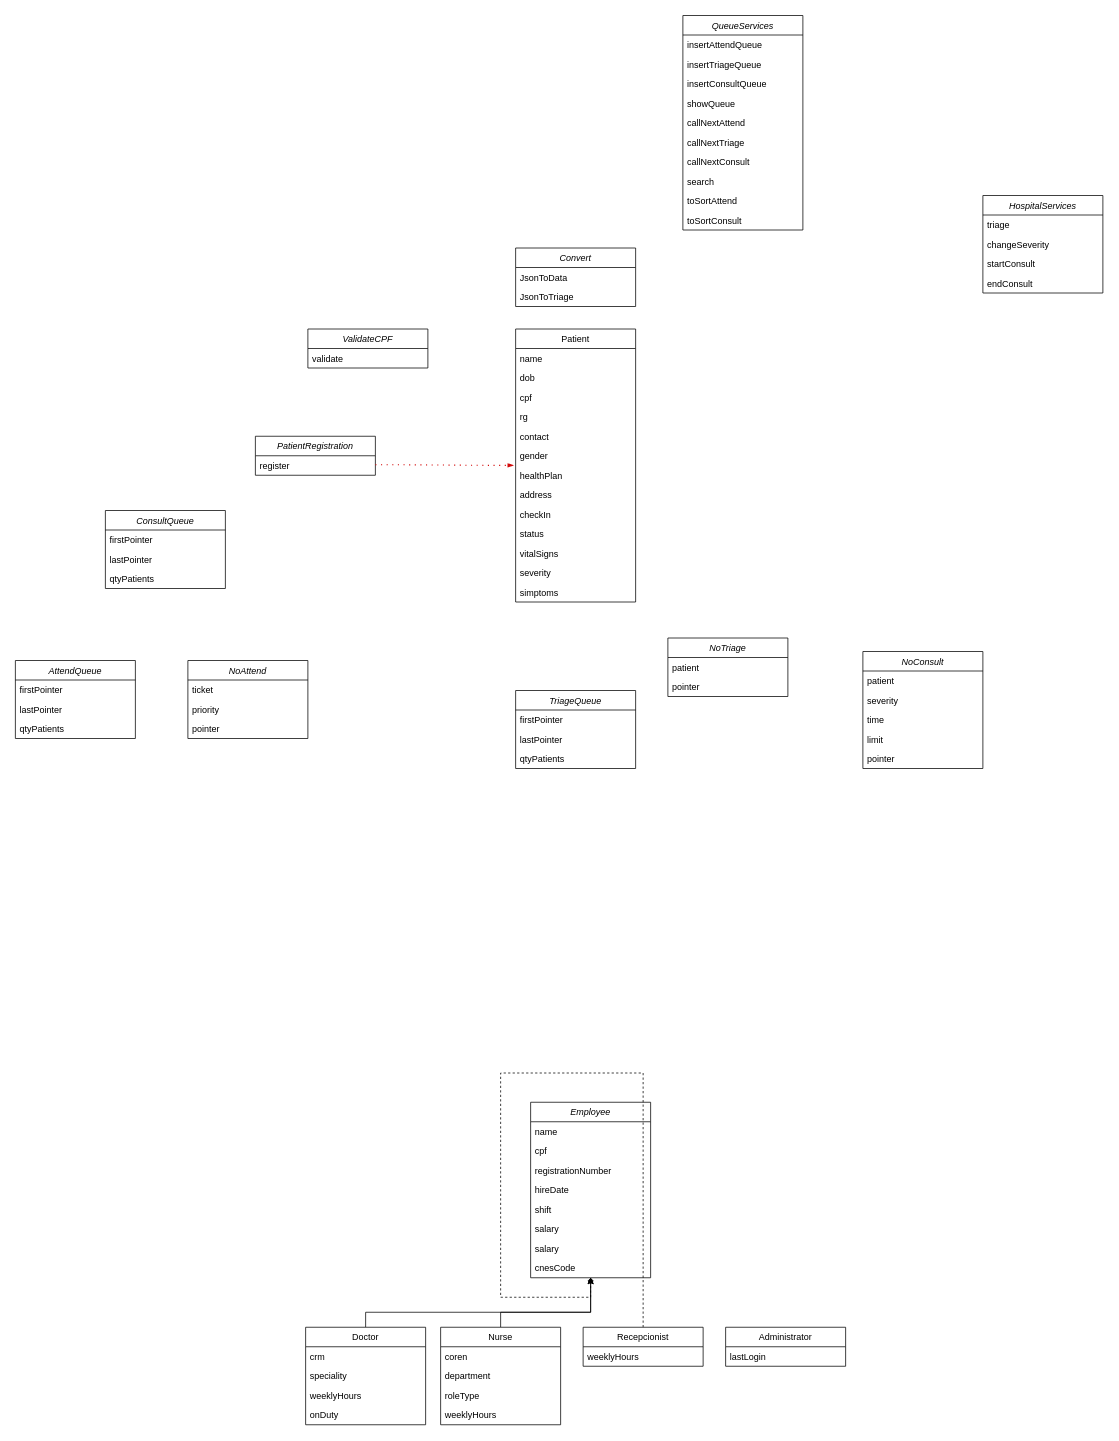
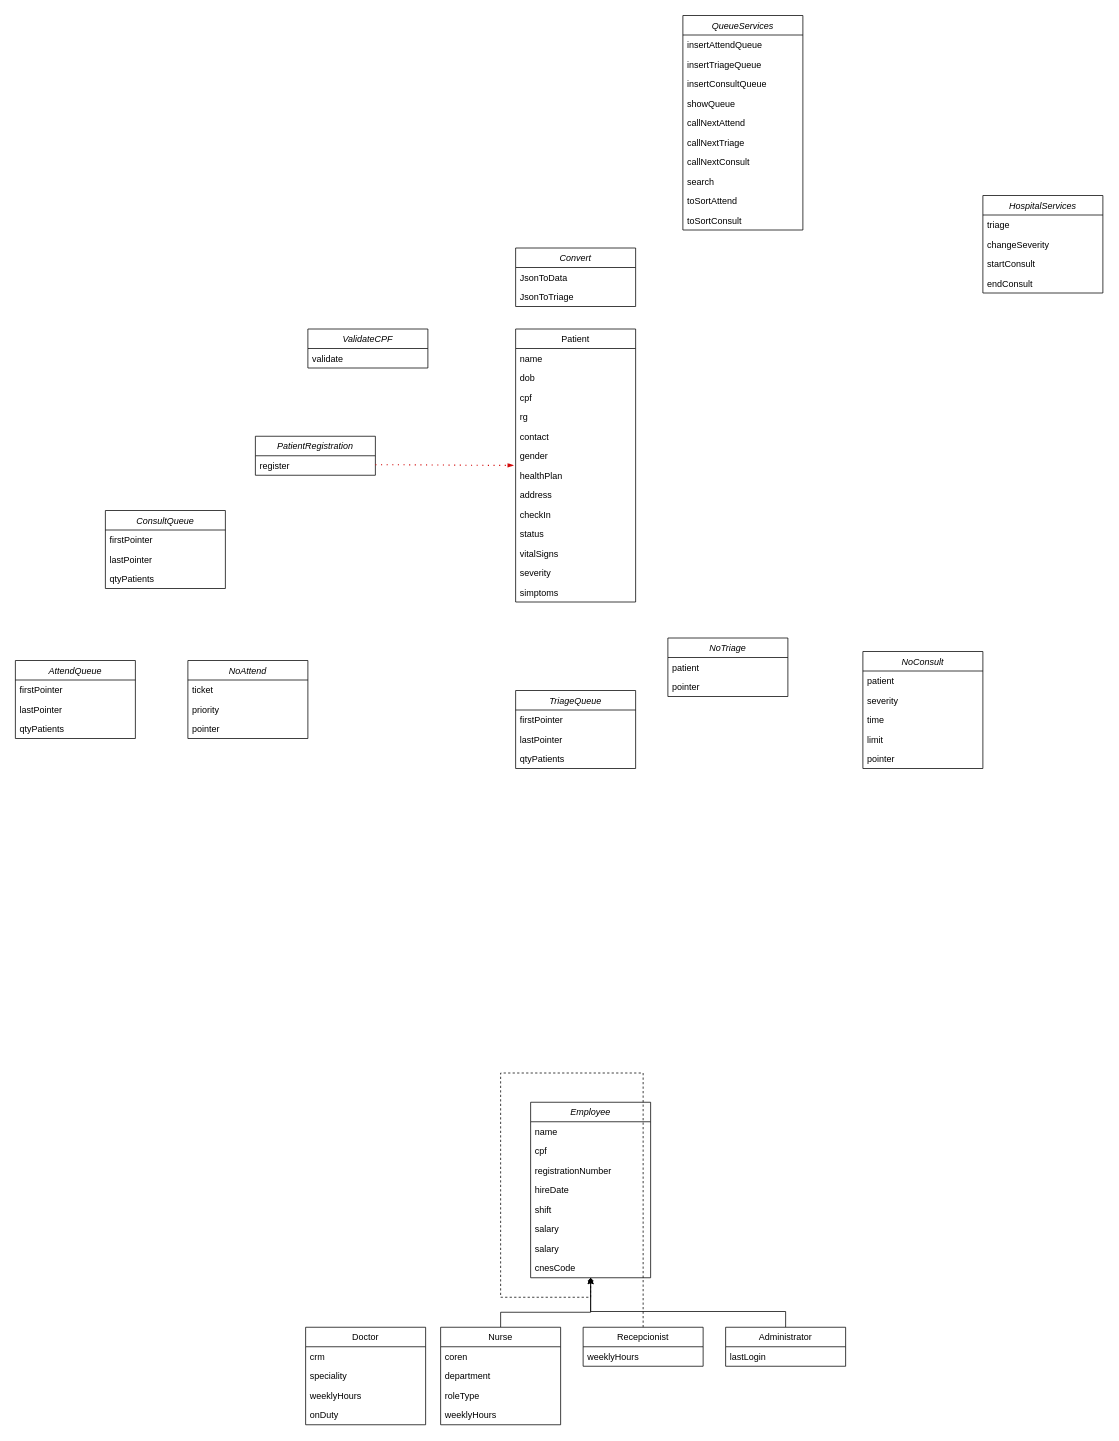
none -> (697, 1311)
(424, 1312) -> none
